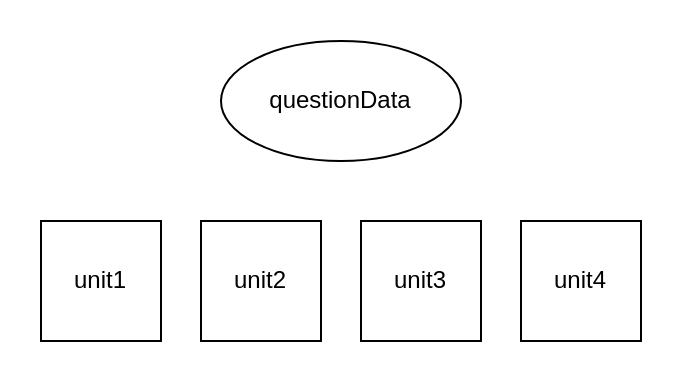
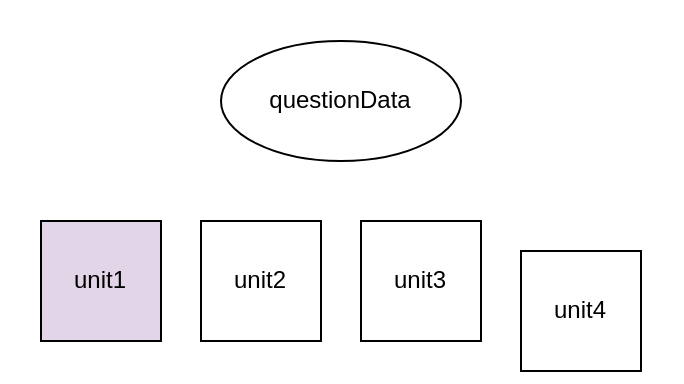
(101, 281) -> (101, 281)
(581, 281) -> (581, 311)
